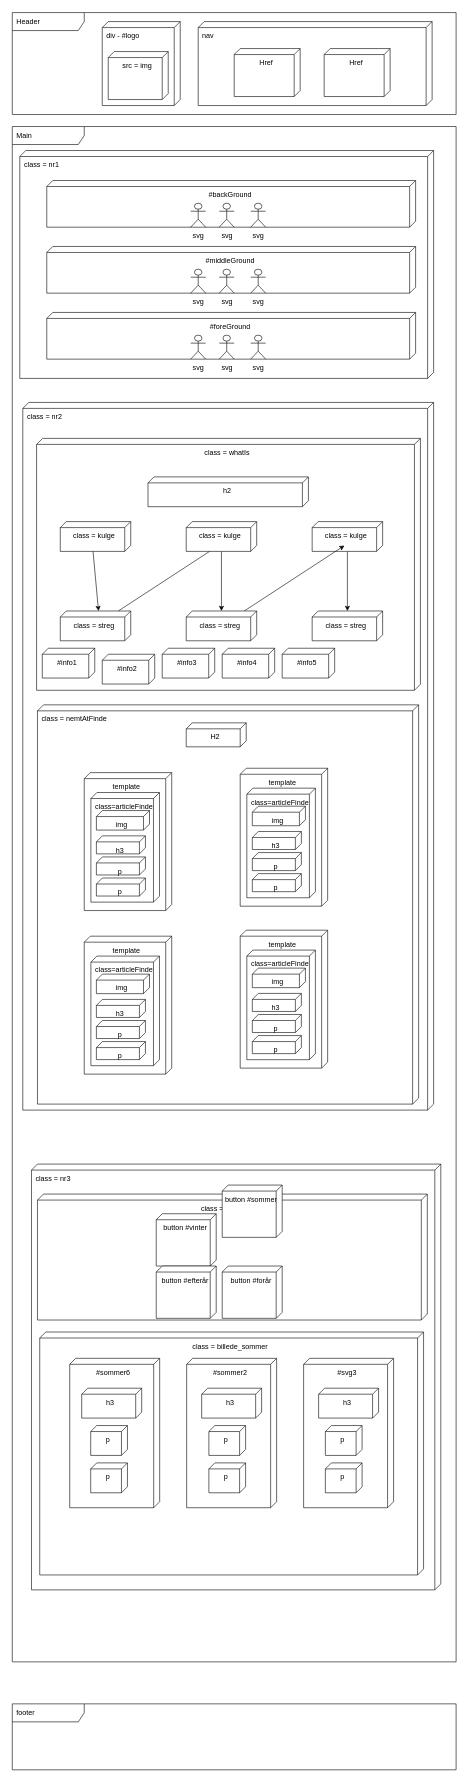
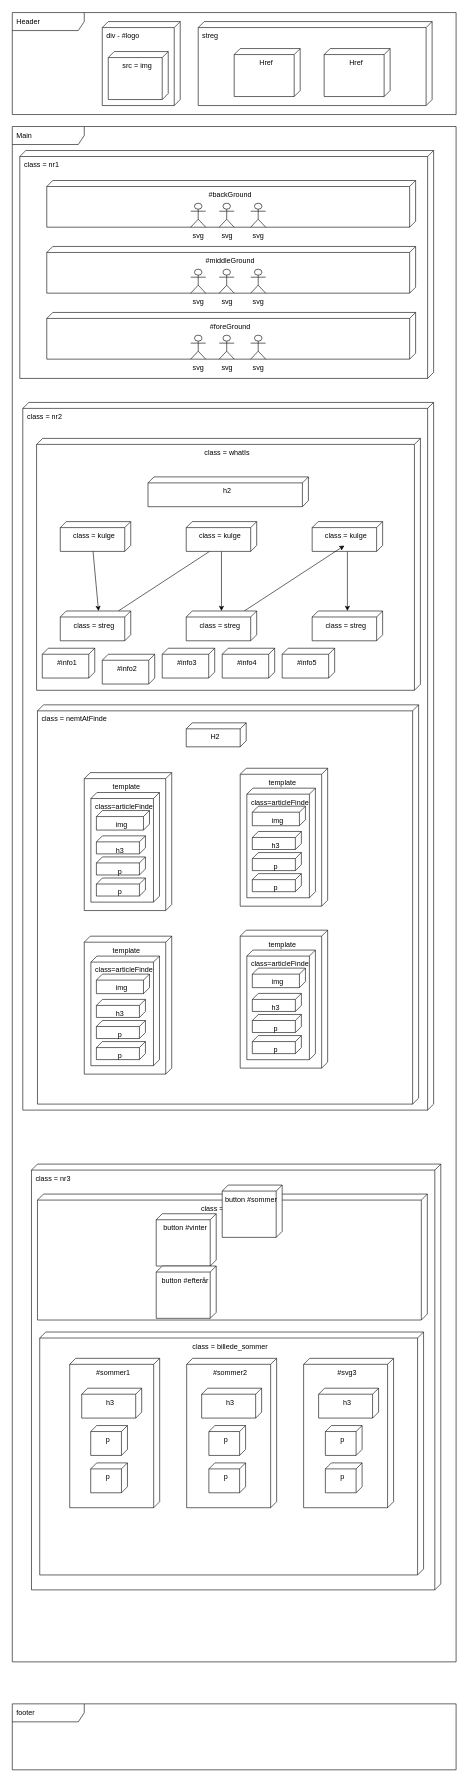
(209, 36) -> (213, 36)
(252, 1292) -> none
(113, 1373) -> (113, 1373)
